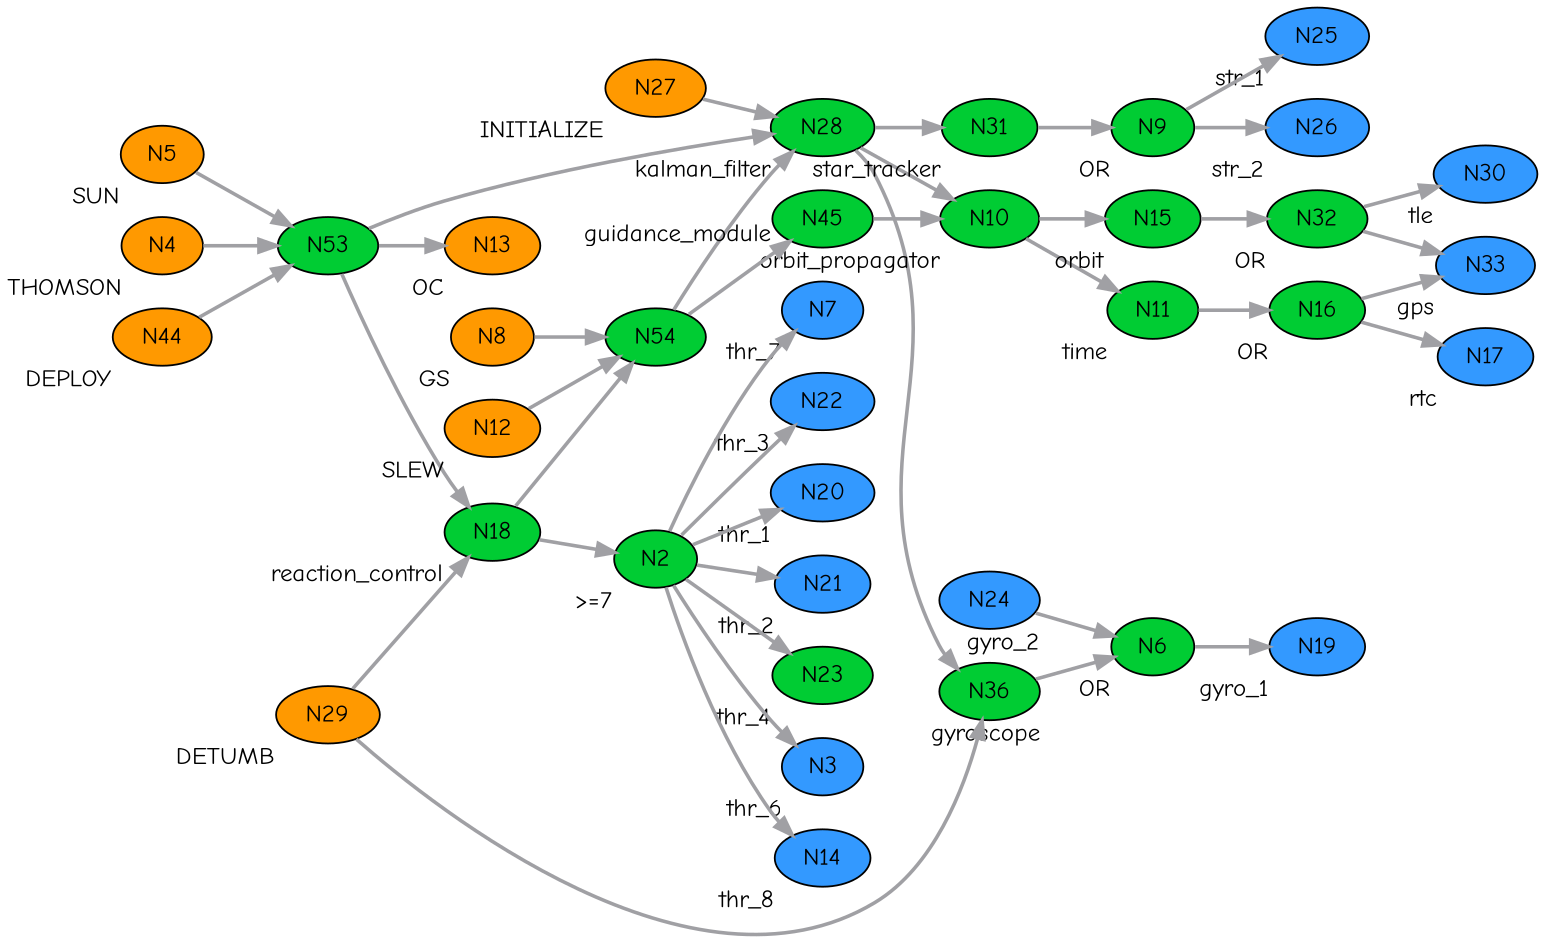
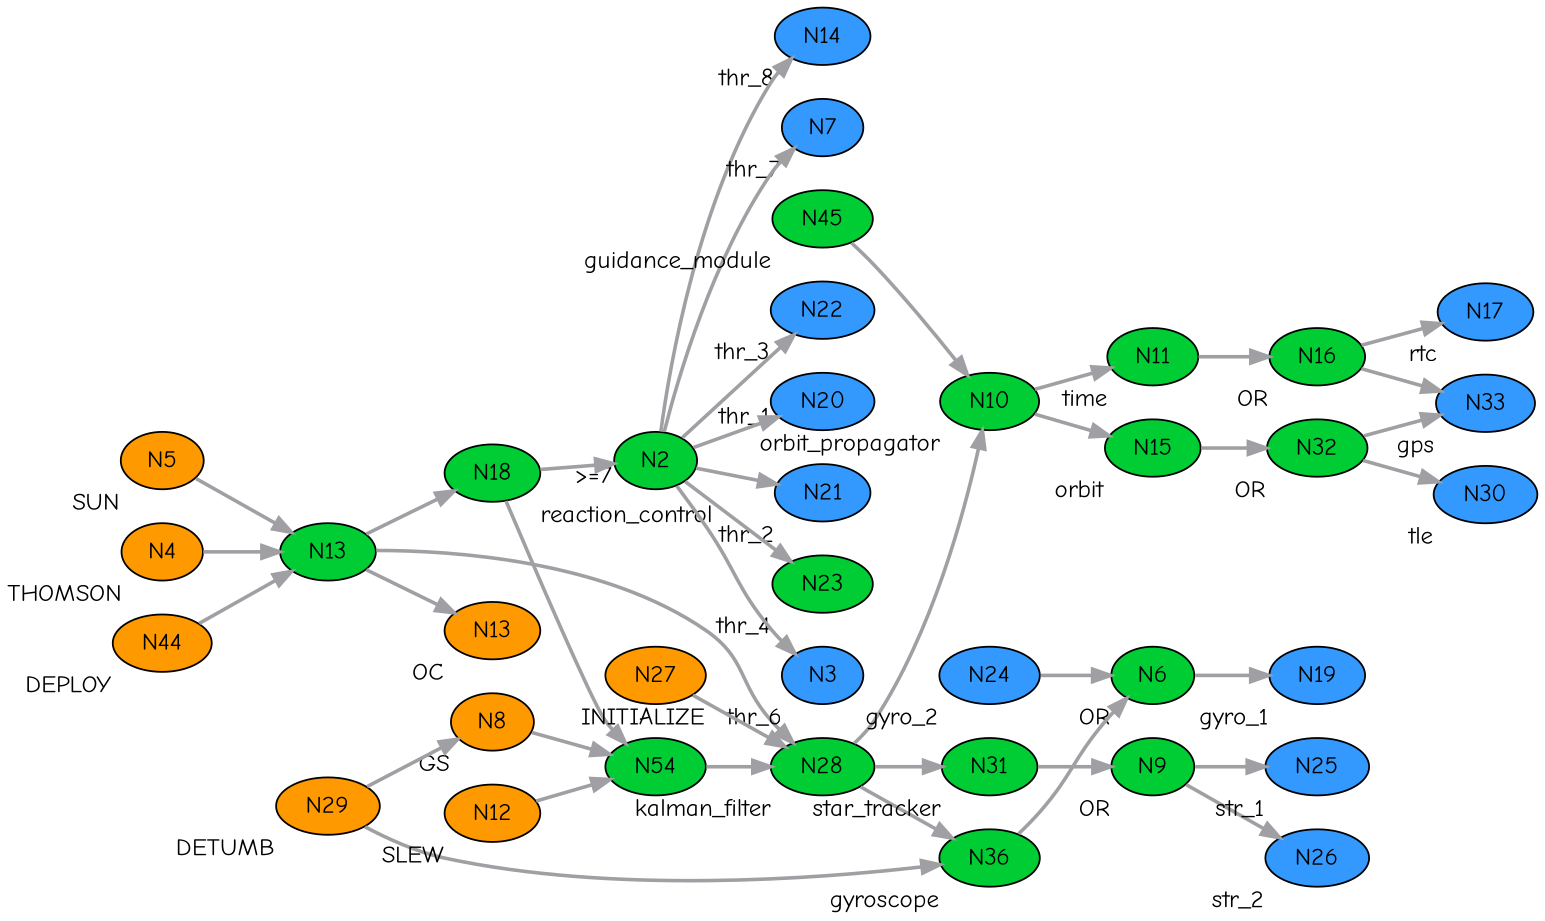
(328, 246) -> (328, 552)
(732, 283) -> none
(404, 630) -> (404, 767)
